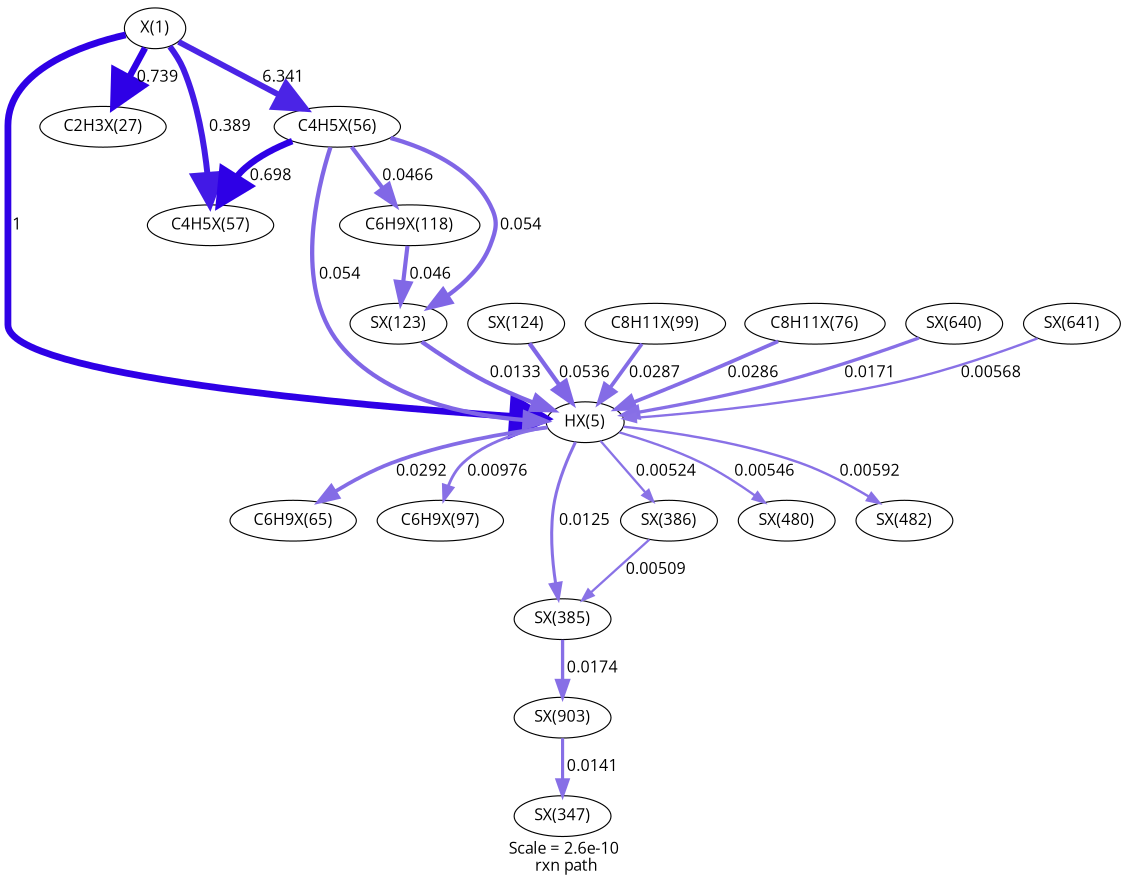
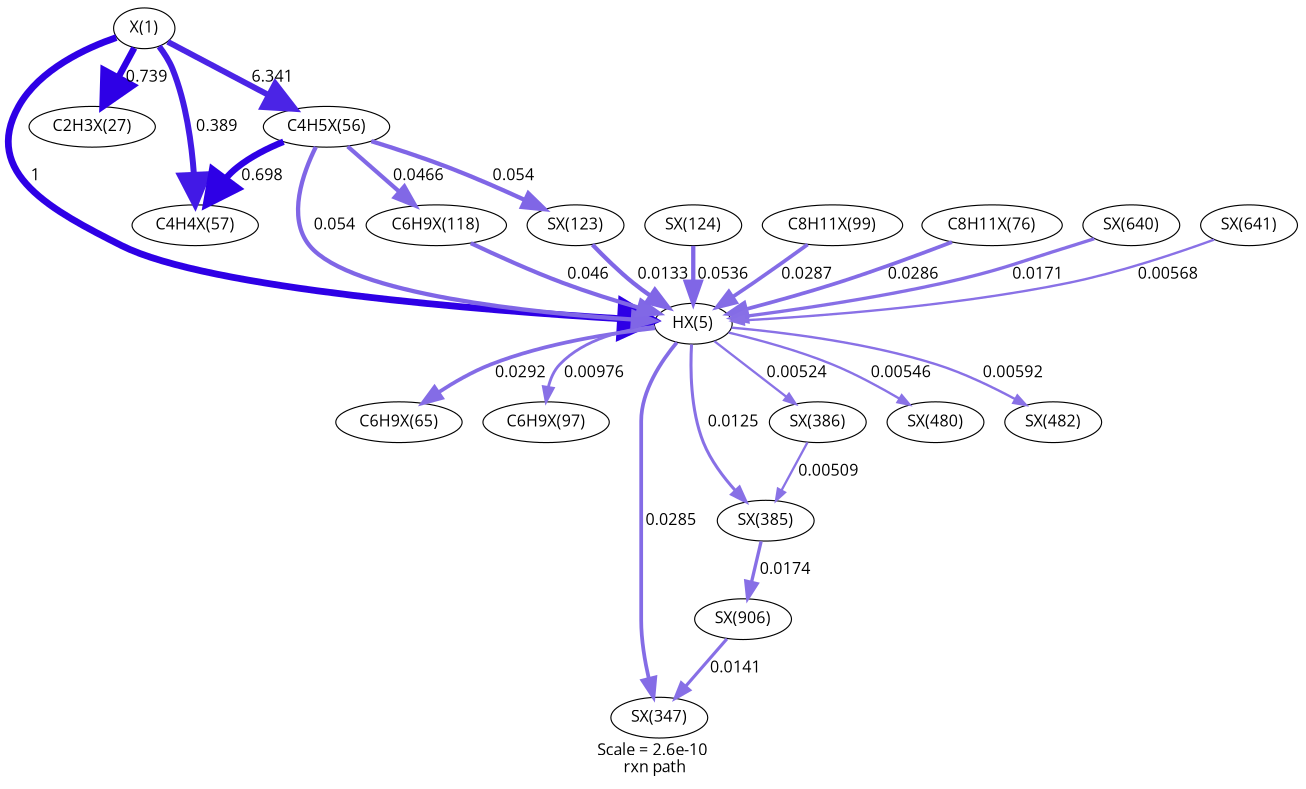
(211, 225) -> (195, 225)
(405, 264) -> (553, 279)
none -> (641, 506)
(563, 718) -> (743, 619)
